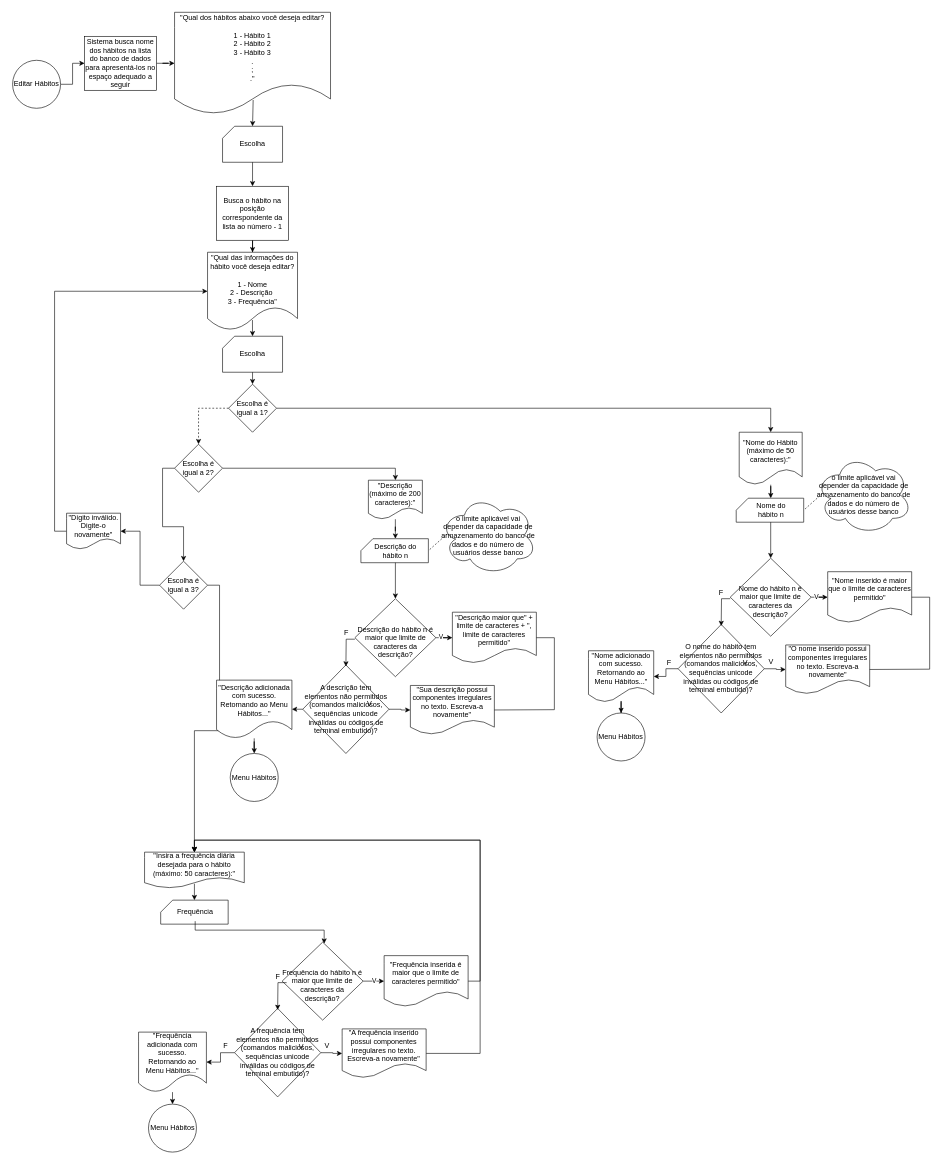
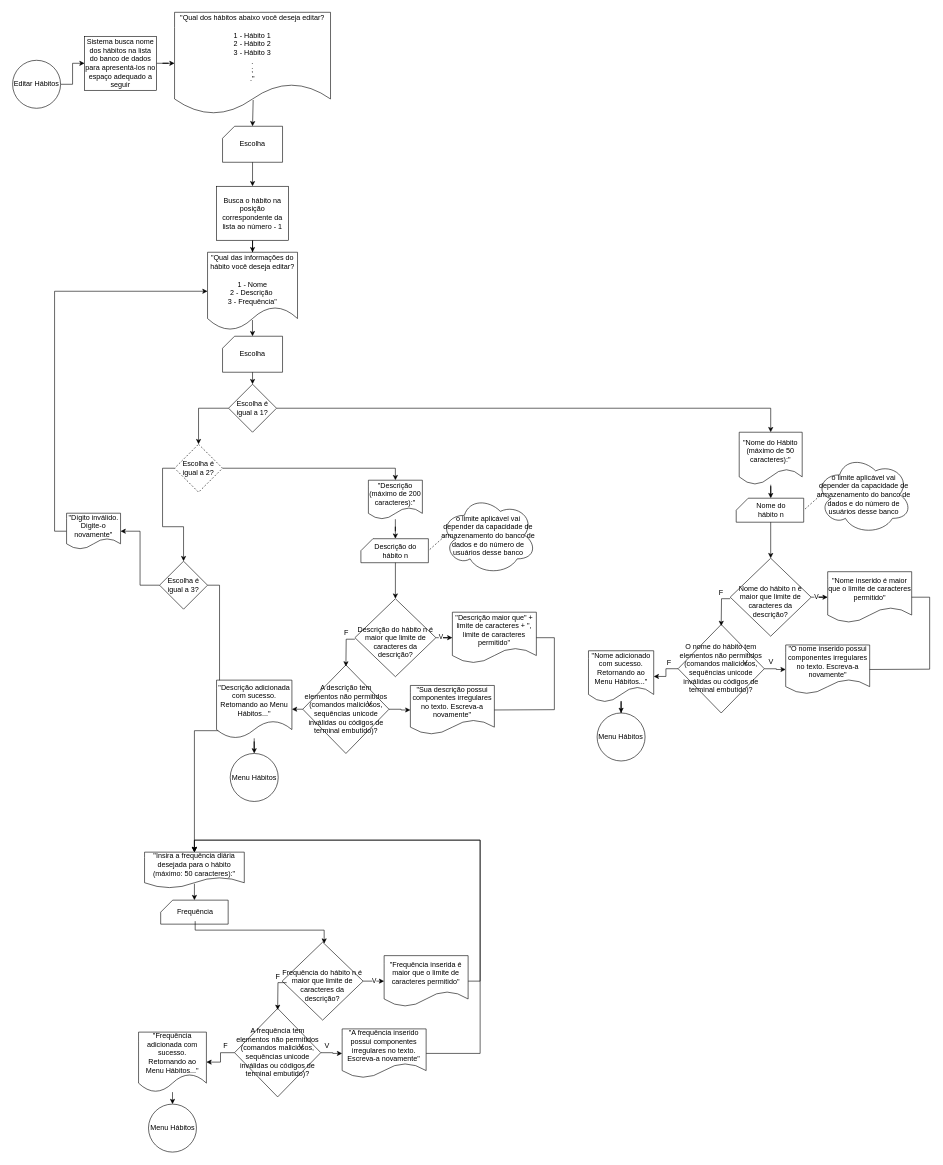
(198, 409) -> (198, 409)
(198, 468) -> (198, 468)
